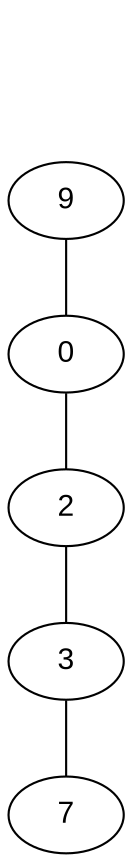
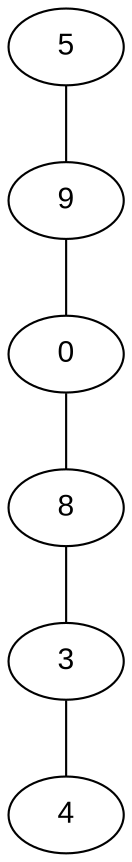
none -> (66, 47)
(66, 508) -> (66, 508)
(66, 815) -> (66, 815)
